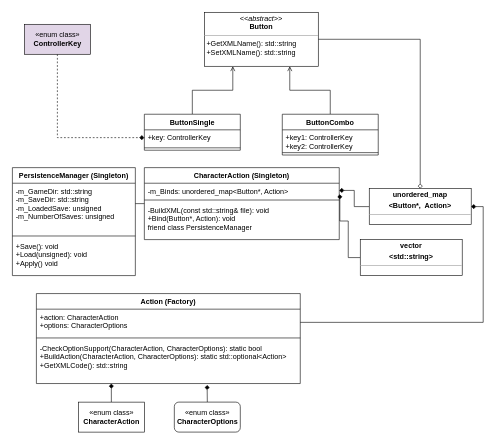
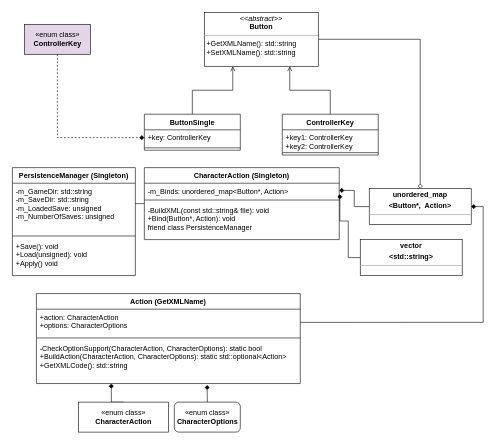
(330, 122) -> (330, 122)
(168, 302) -> (168, 302)
(111, 417) -> (123, 417)
